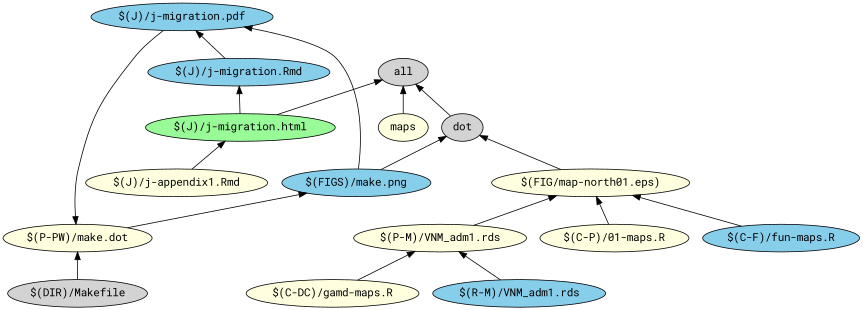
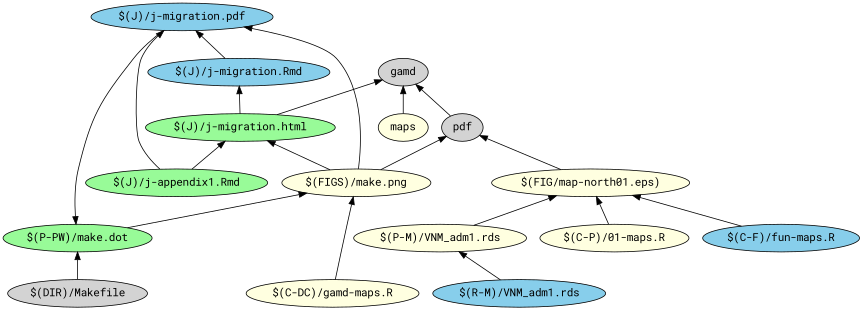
(403, 72) -> (403, 72)
none -> (136, 103)
(462, 127) -> (462, 127)
none -> (302, 157)
(177, 183) -> (177, 183)
(356, 183) -> (356, 183)
(78, 238) -> (78, 238)
(383, 268) -> (343, 242)
